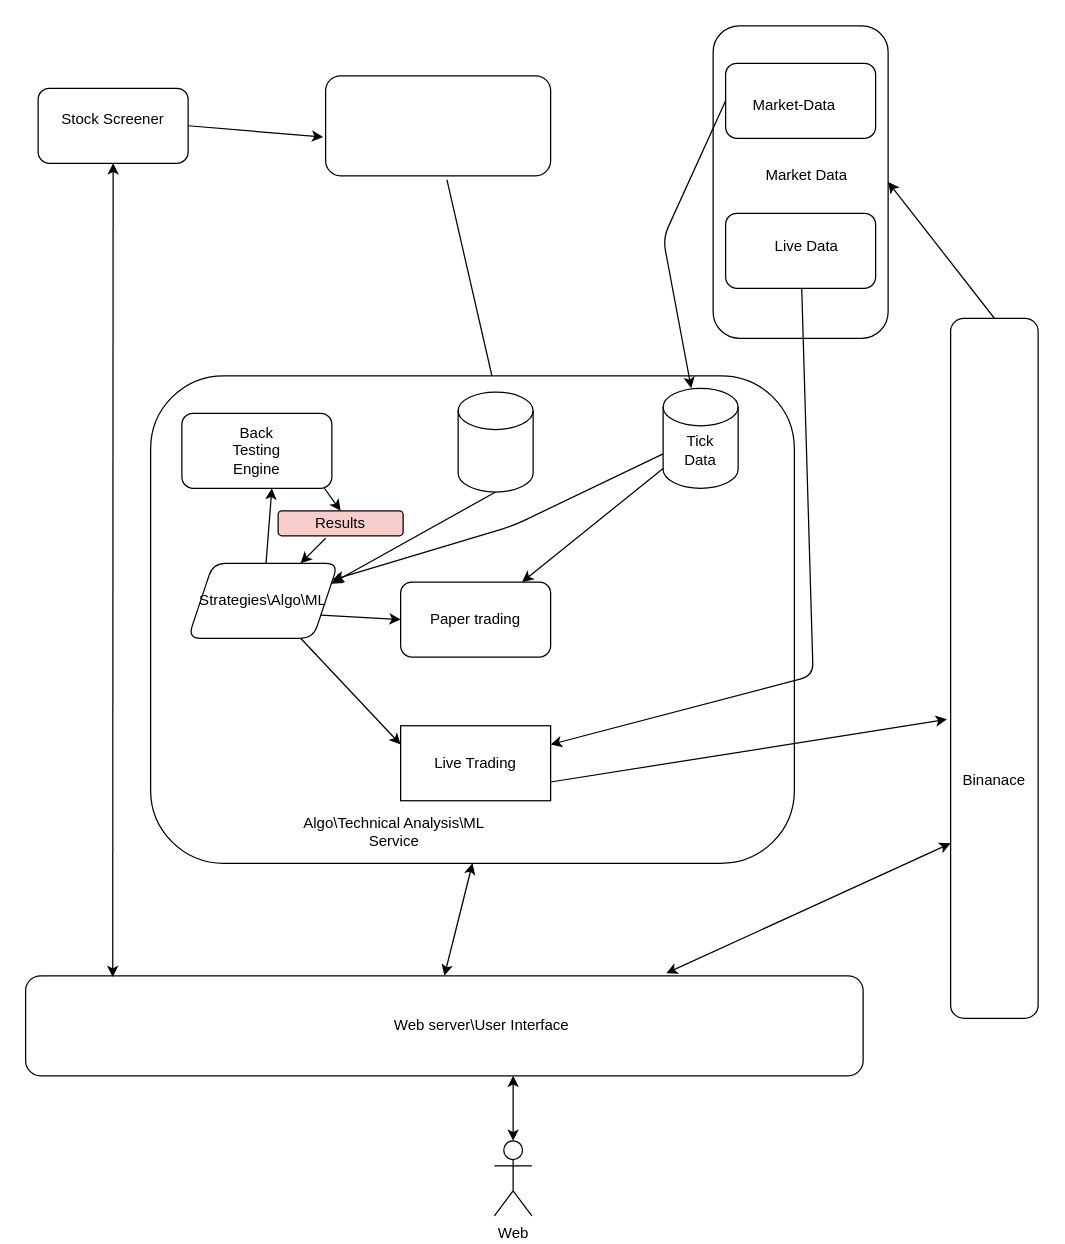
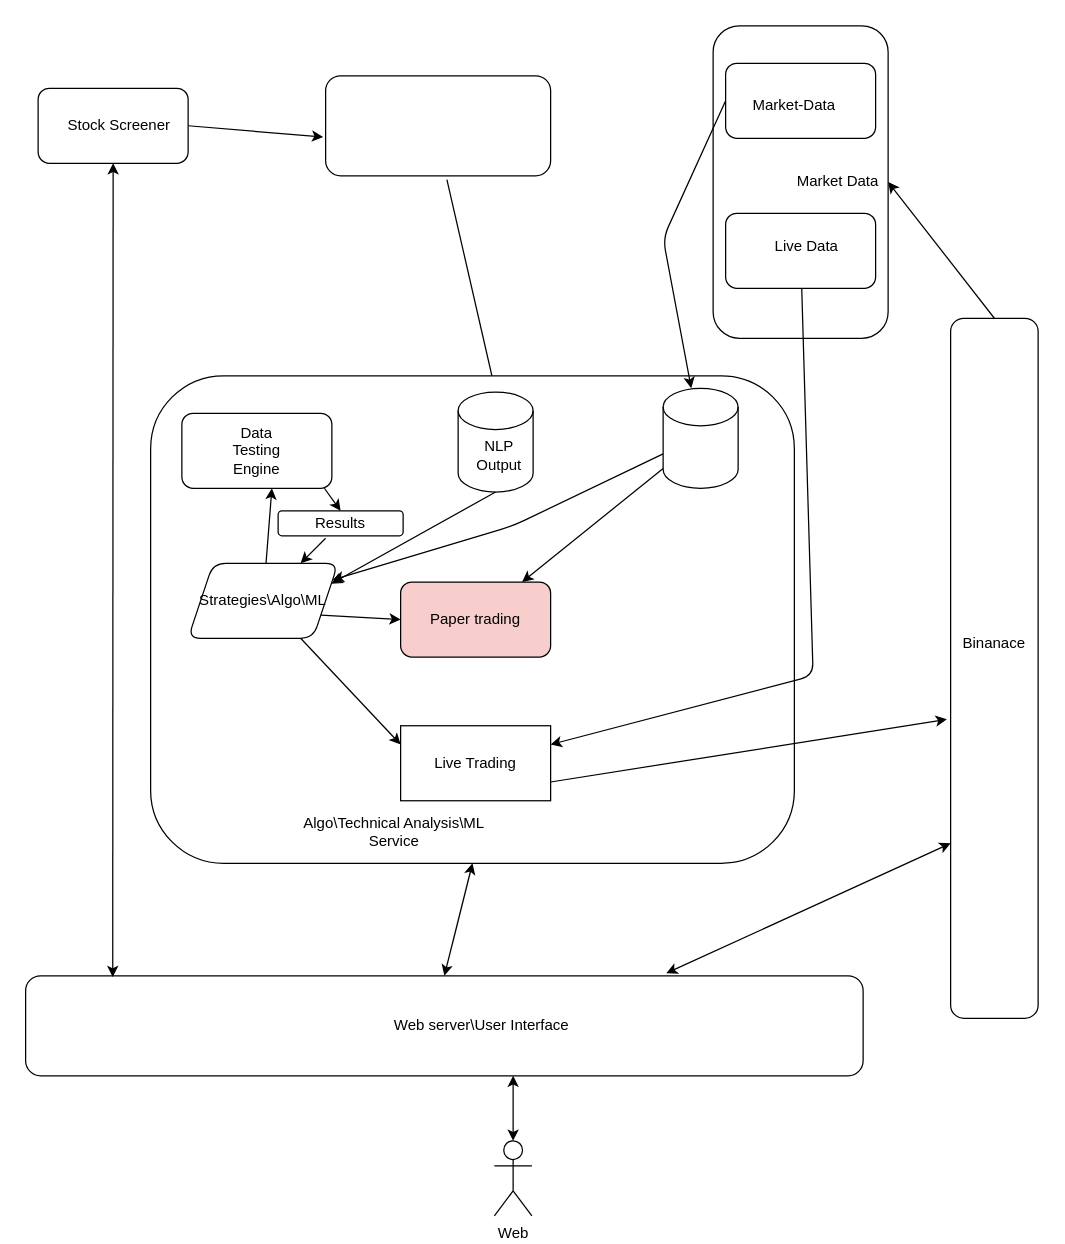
(113, 119) -> (119, 126)
(807, 176) -> (838, 182)
(257, 451) -> (257, 451)
(701, 451) -> none
none -> (499, 456)
(341, 523) -> (341, 523)
(476, 619) -> (476, 619)
(994, 781) -> (994, 643)
